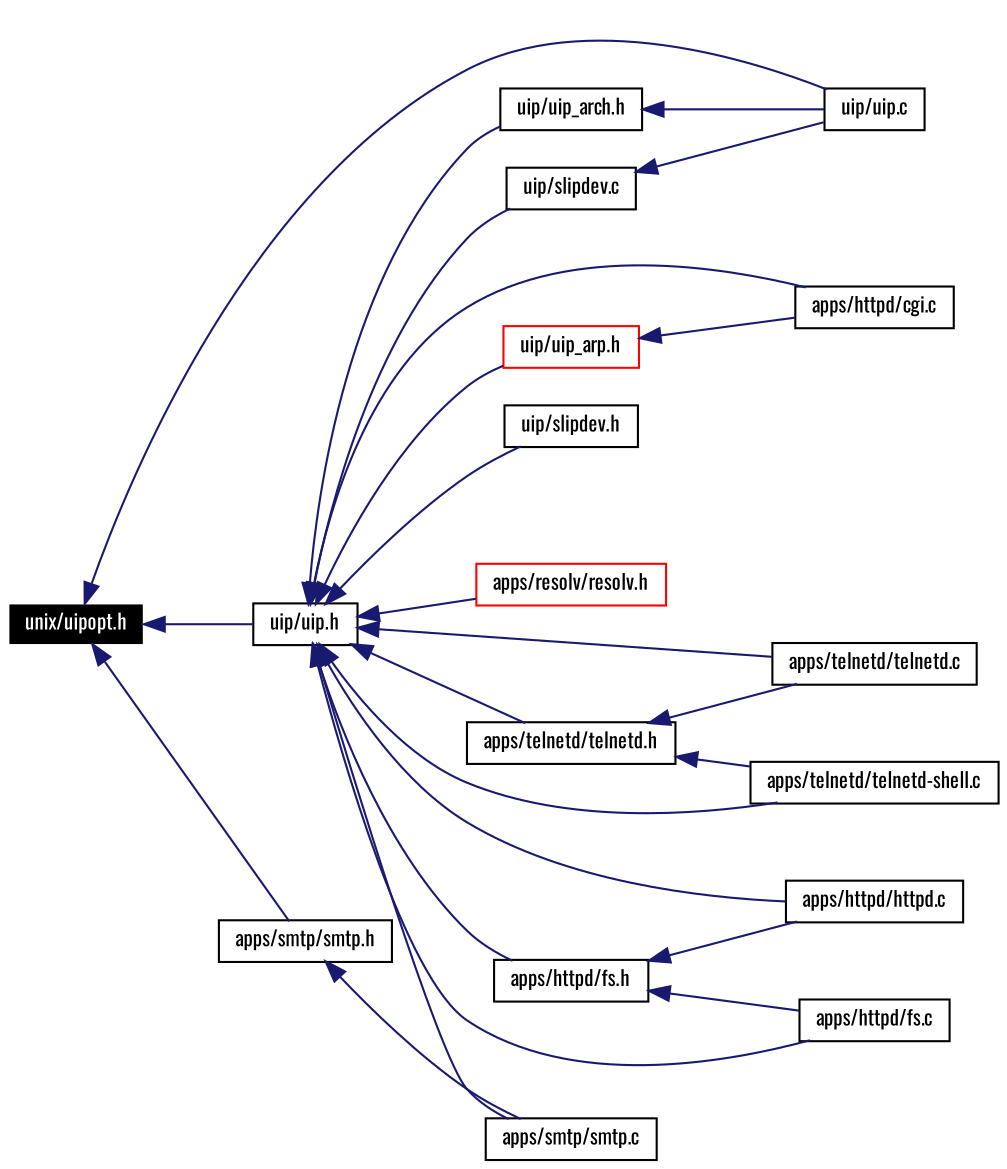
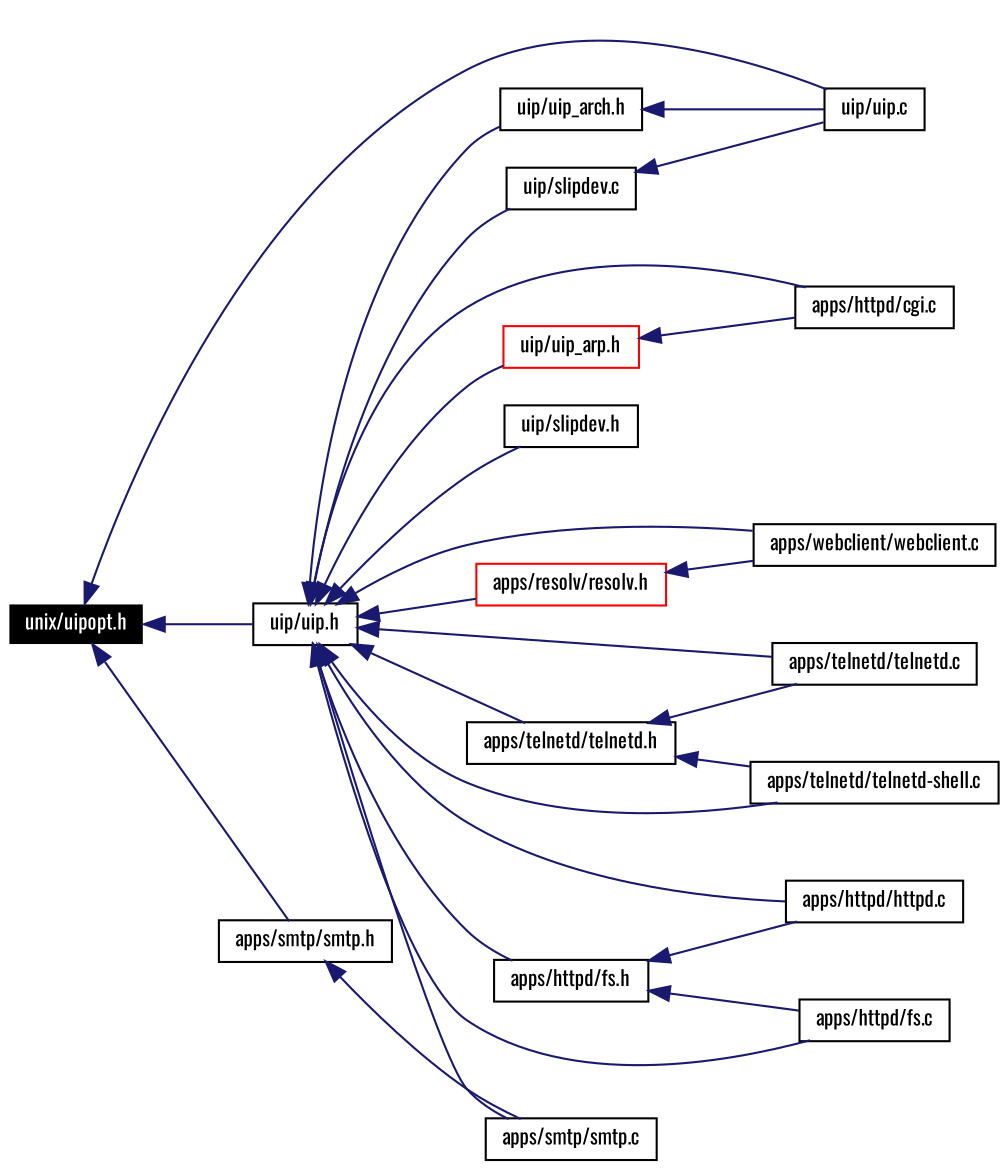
none -> (875, 545)
